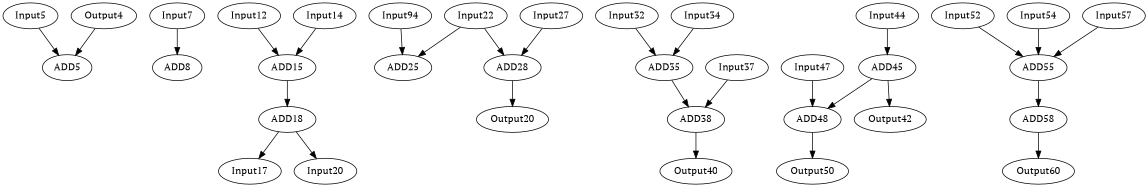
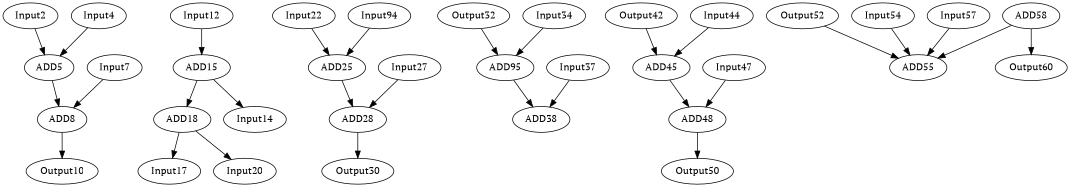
(30, 16) -> (30, 16)
(104, 16) -> (99, 16)
(627, 16) -> (474, 16)
(963, 16) -> (802, 16)
(308, 39) -> (226, 91)
(492, 39) -> (346, 90)
(664, 68) -> (505, 68)
none -> (55, 90)
(889, 90) -> (650, 38)
(1038, 90) -> (978, 40)
(512, 119) -> (358, 171)
none -> (62, 171)
(696, 171) -> none
